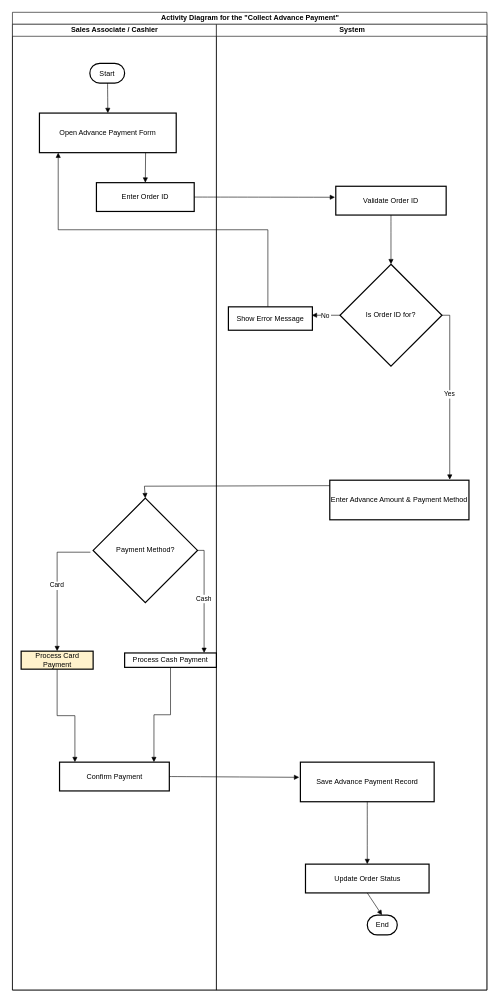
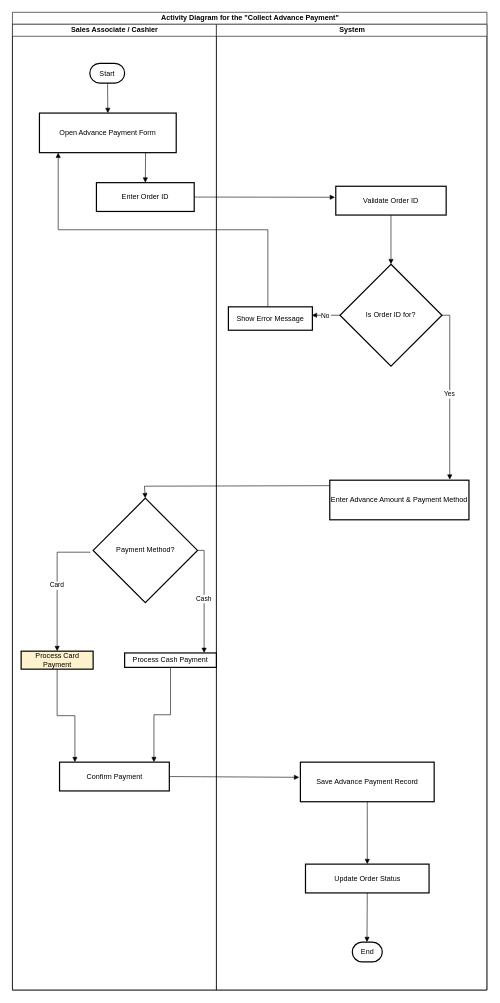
(382, 925) -> (367, 952)
